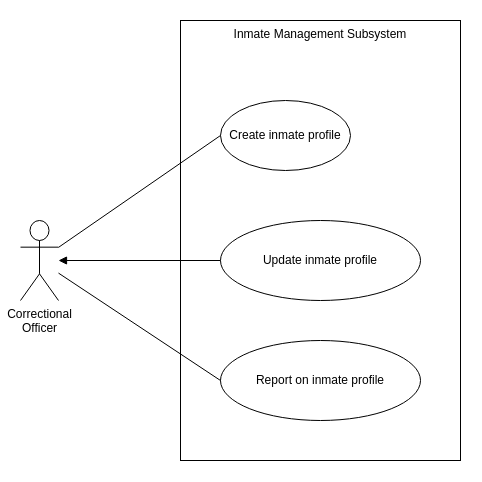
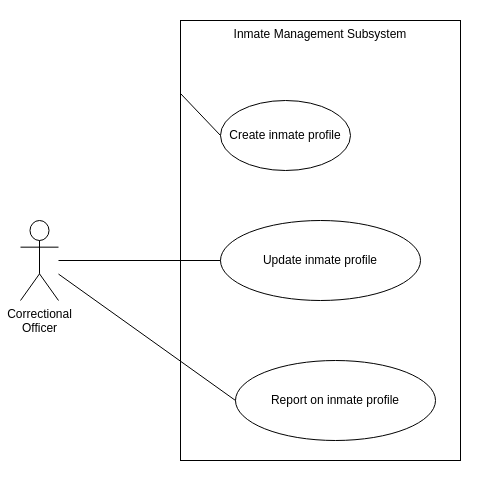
(140, 191) -> (201, 115)
(68, 261) -> (65, 261)
(321, 381) -> (336, 401)
